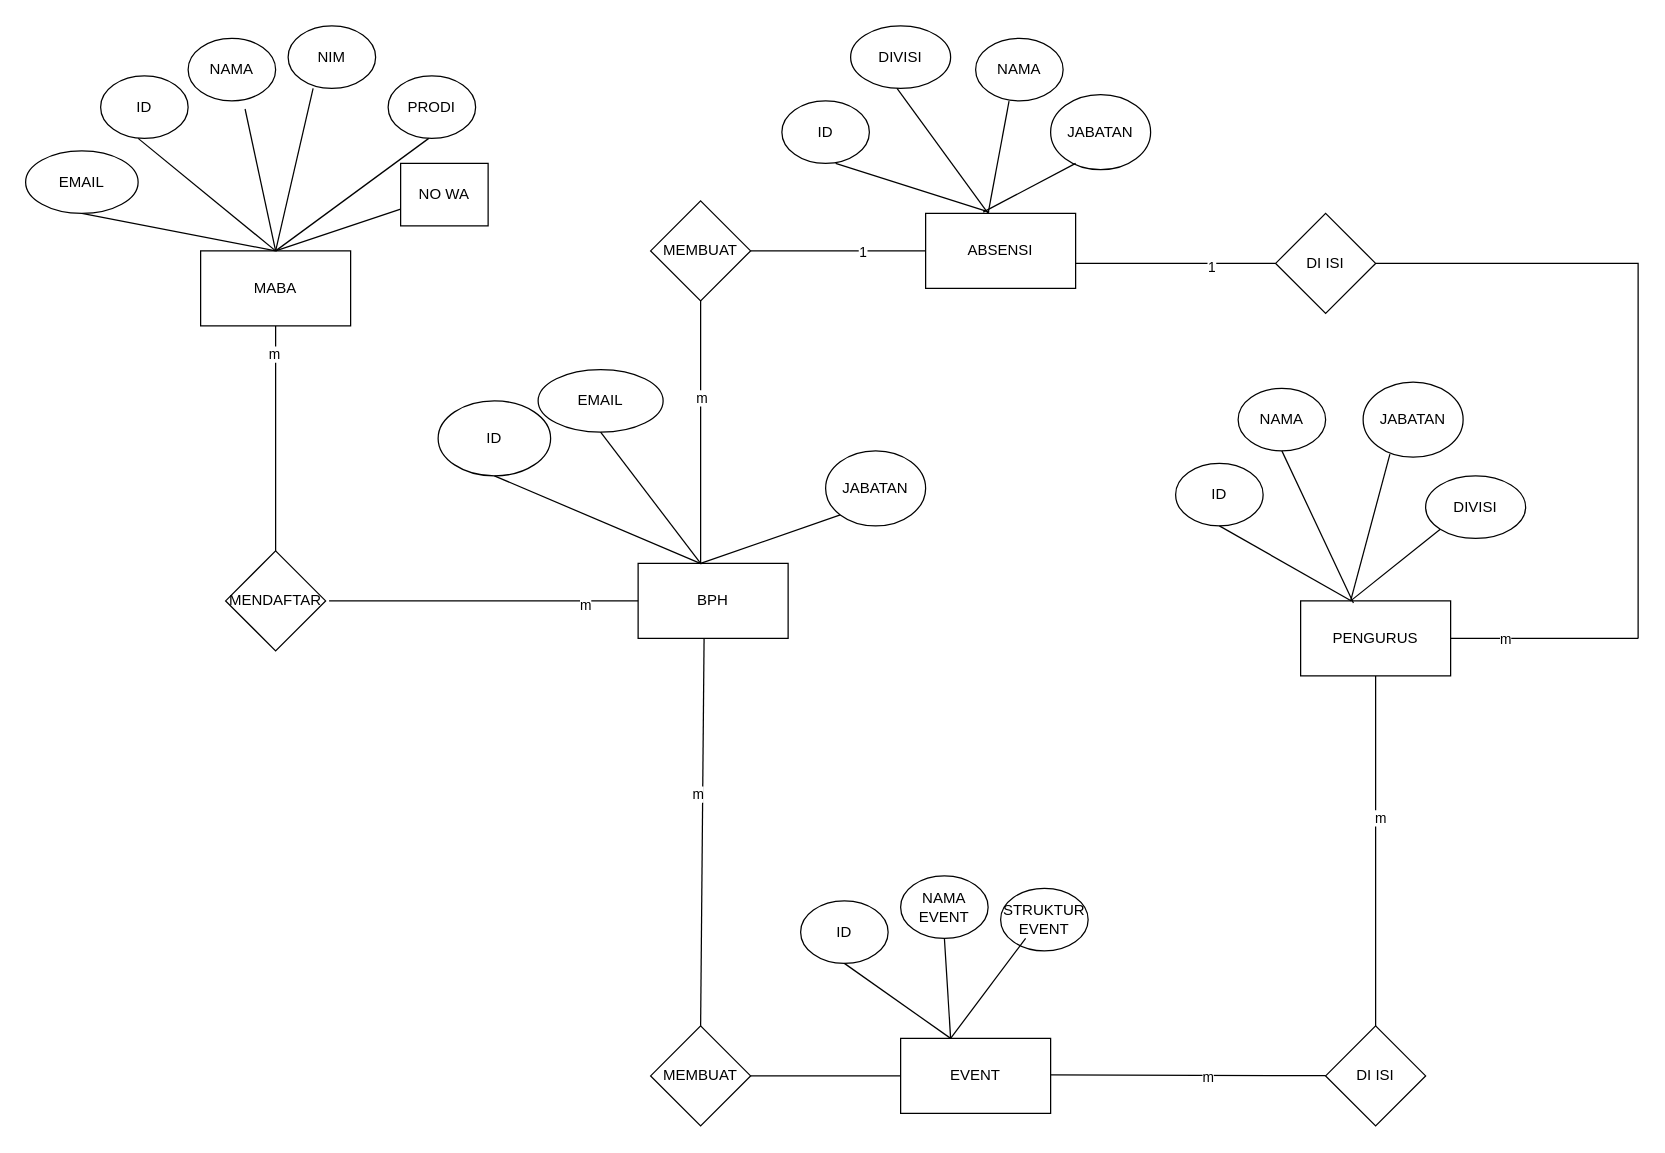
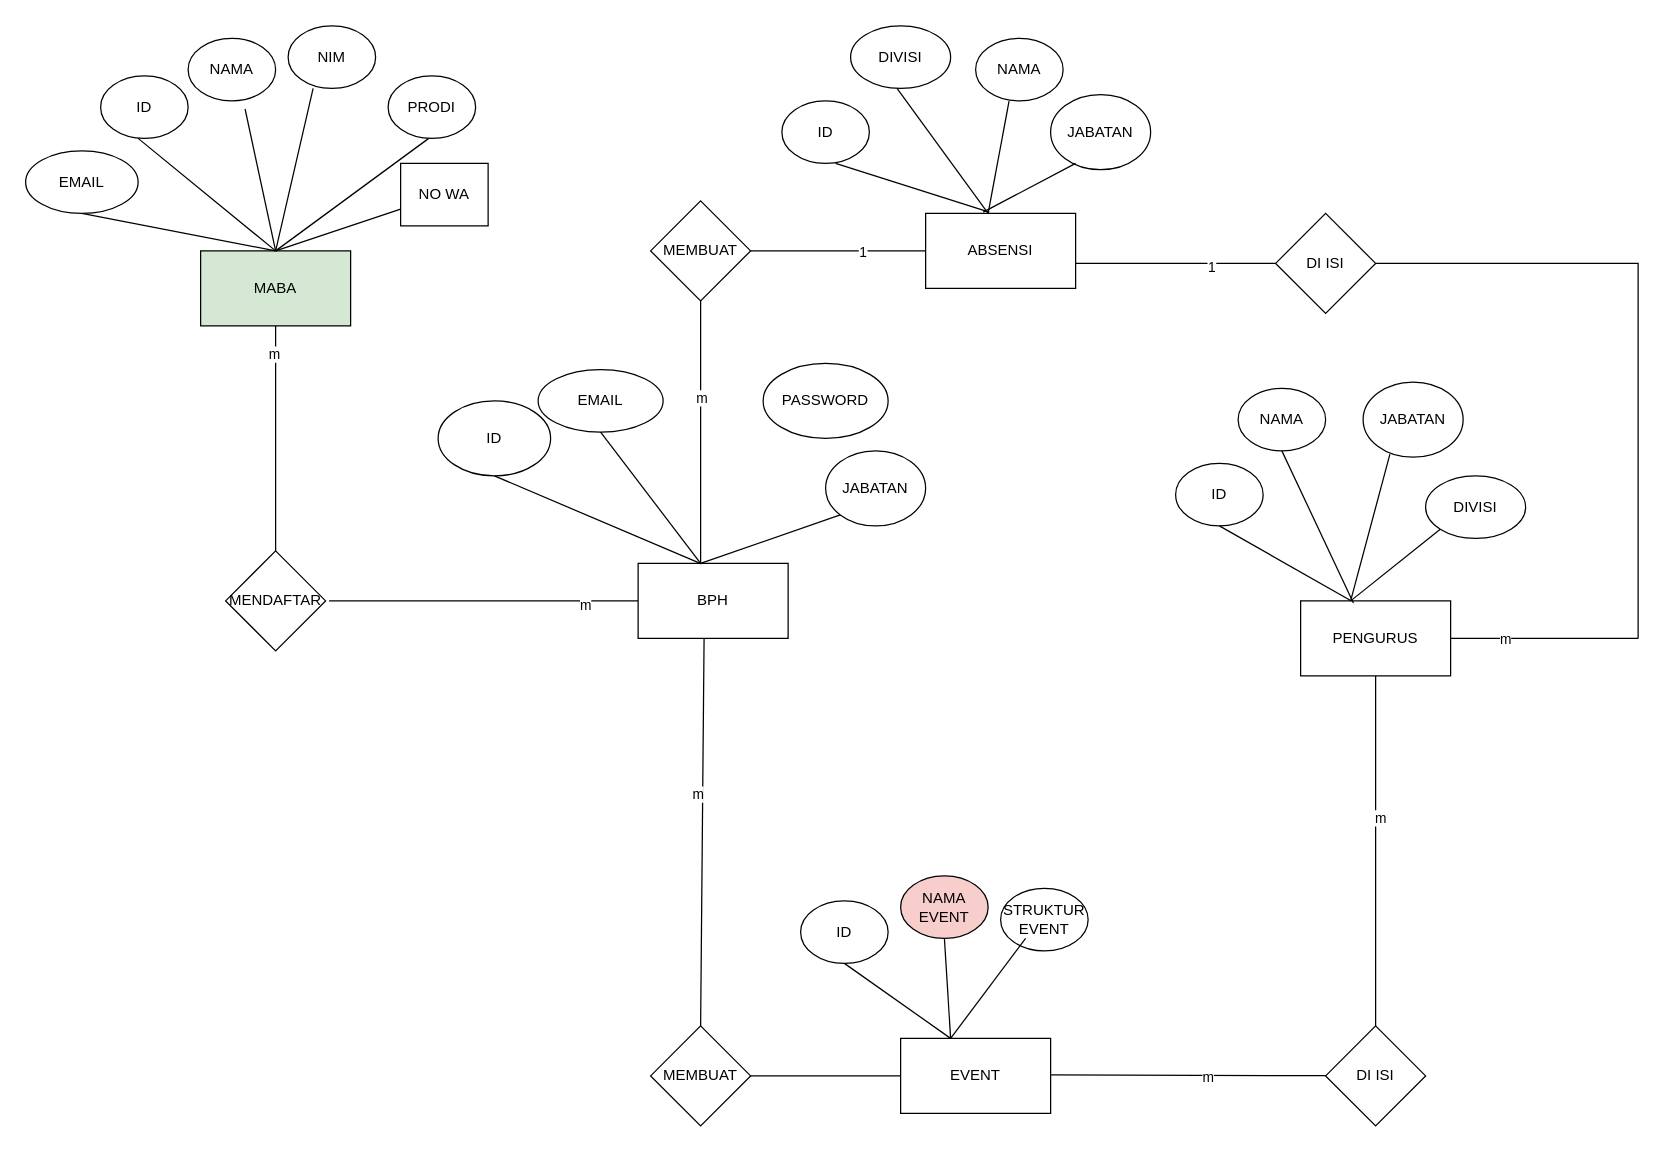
(276, 288) -> (276, 288)
none -> (826, 401)
(944, 907) -> (944, 907)
